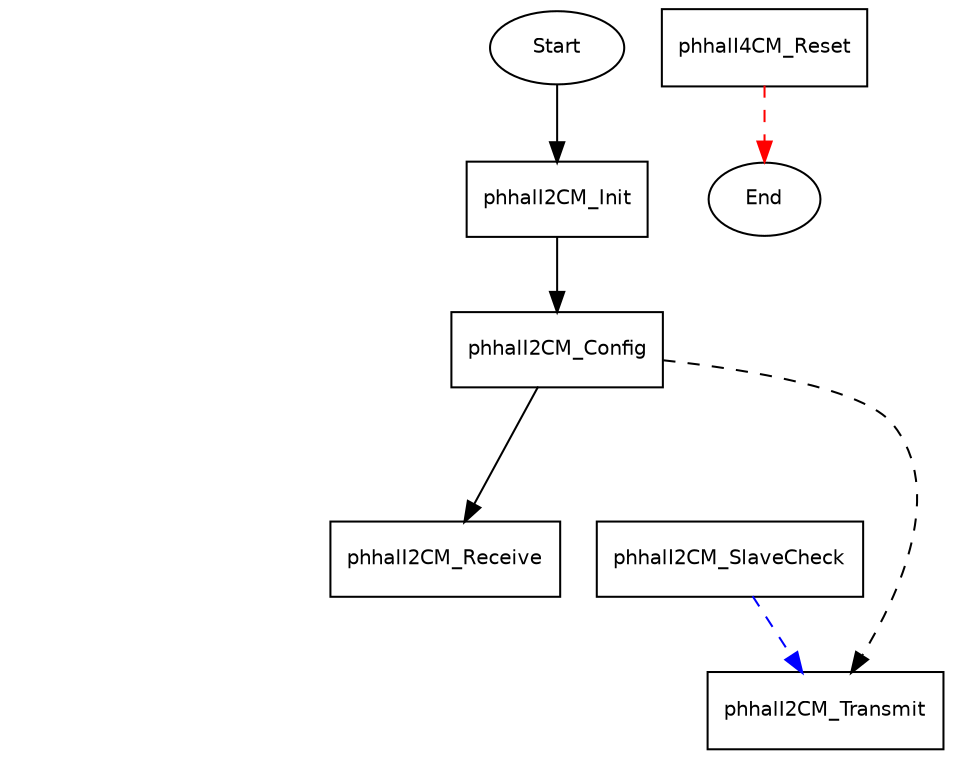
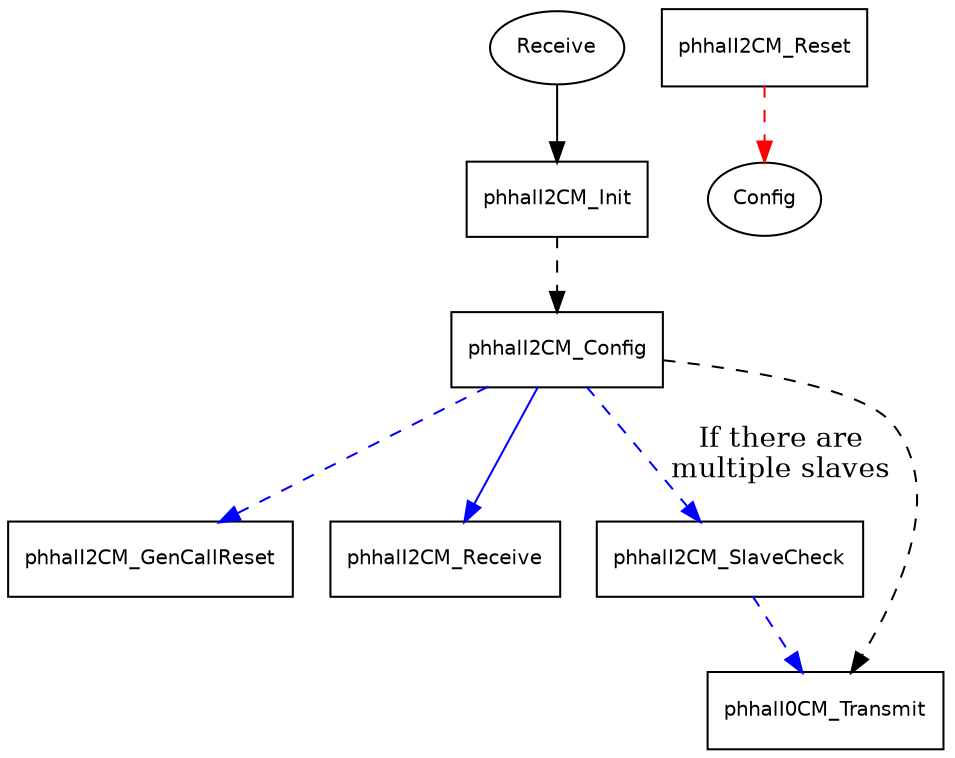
(557, 48) -> (557, 48)
(765, 48) -> (765, 48)
(765, 199) -> (765, 199)
(557, 264) -> (557, 264)
(506, 445) -> (506, 445)
none -> (637, 446)
none -> (150, 559)
(826, 711) -> (826, 711)
